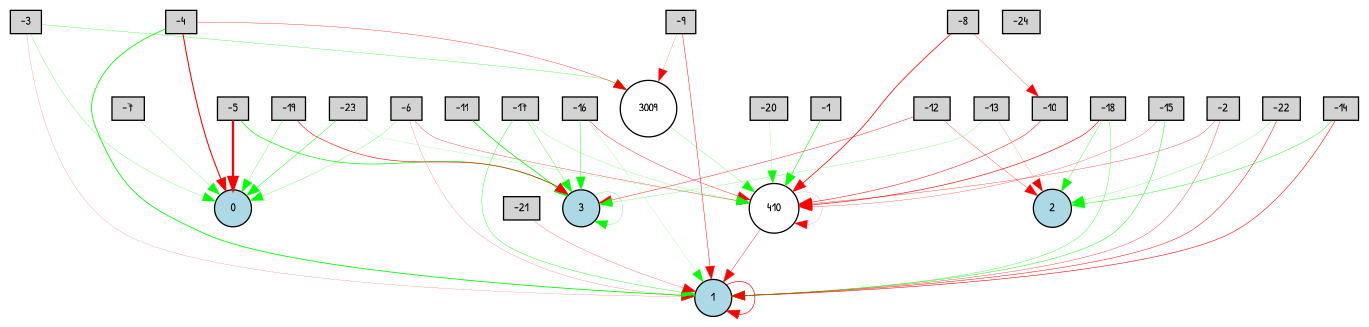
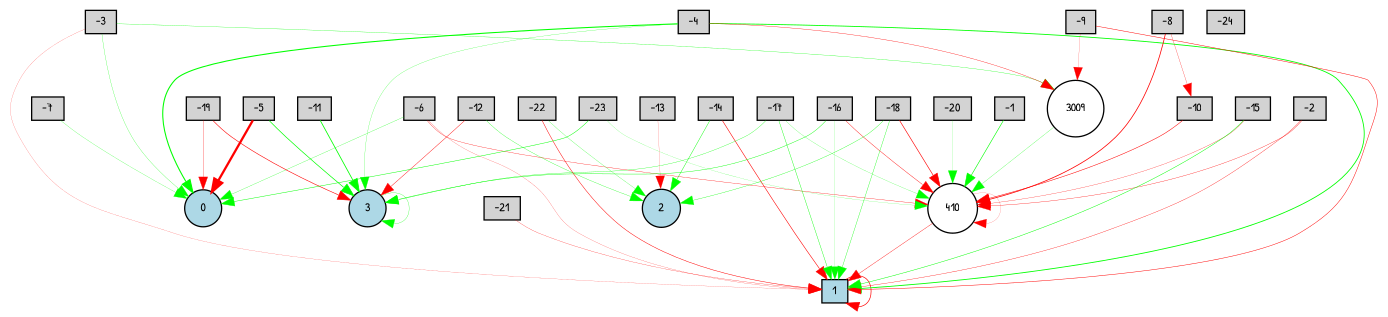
(198, 108) -> (370, 42)
(977, 148) -> (555, 165)
(265, 150) -> (203, 149)
(782, 175) -> (481, 46)
(713, 298) -> (835, 291)
